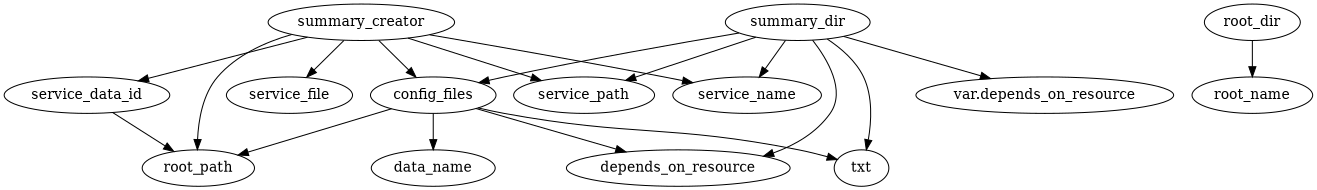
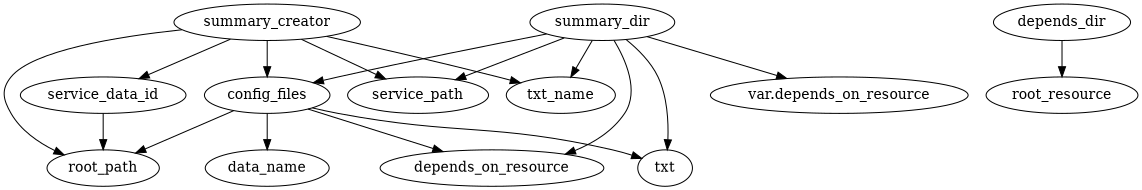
(1252, 22) -> (1062, 22)
(289, 95) -> none
(747, 95) -> (561, 95)
(1252, 95) -> (1062, 95)
